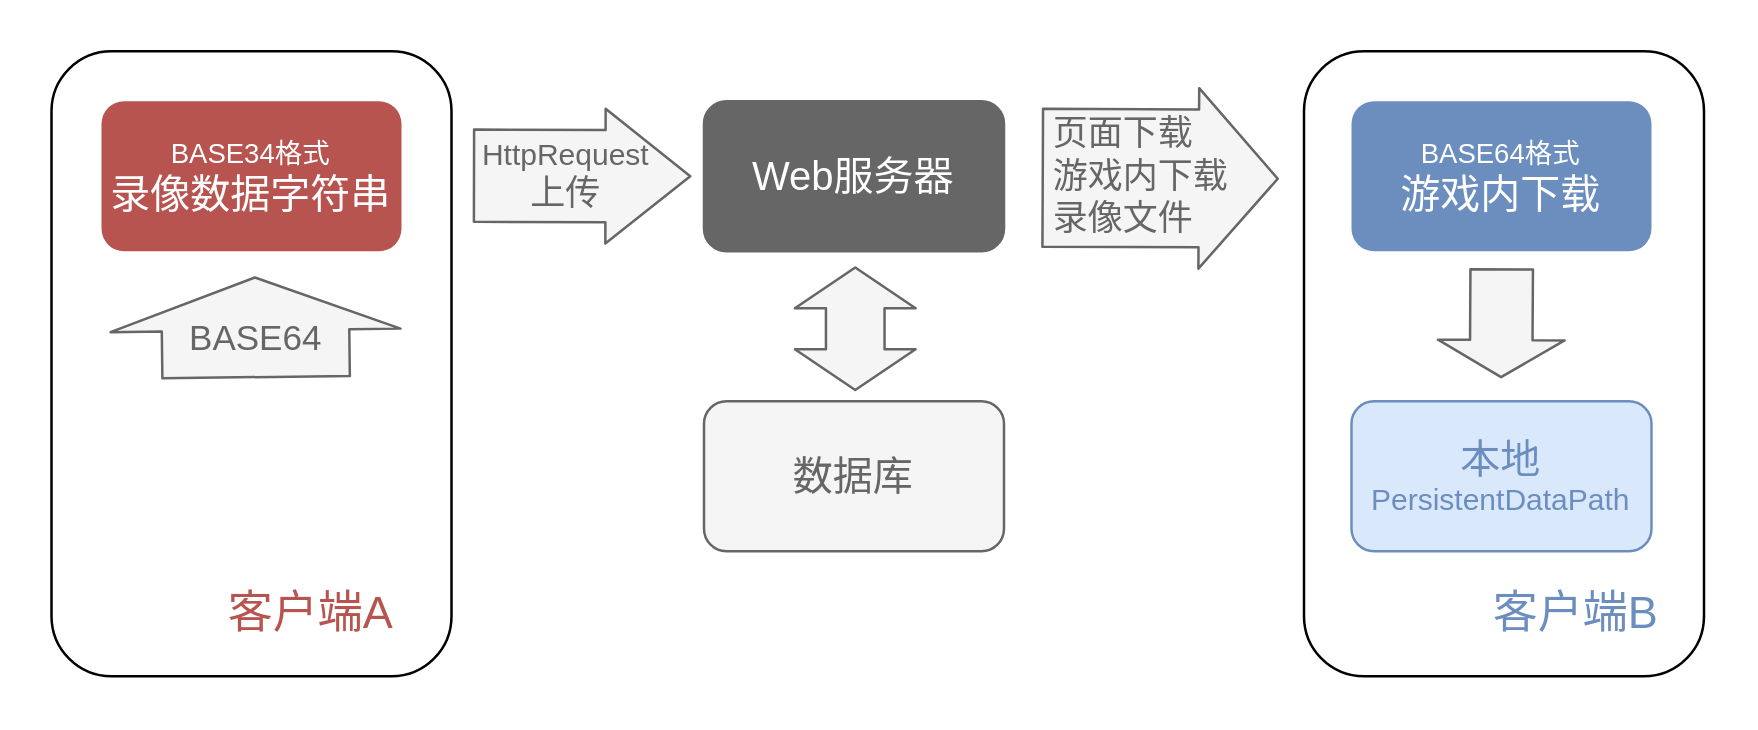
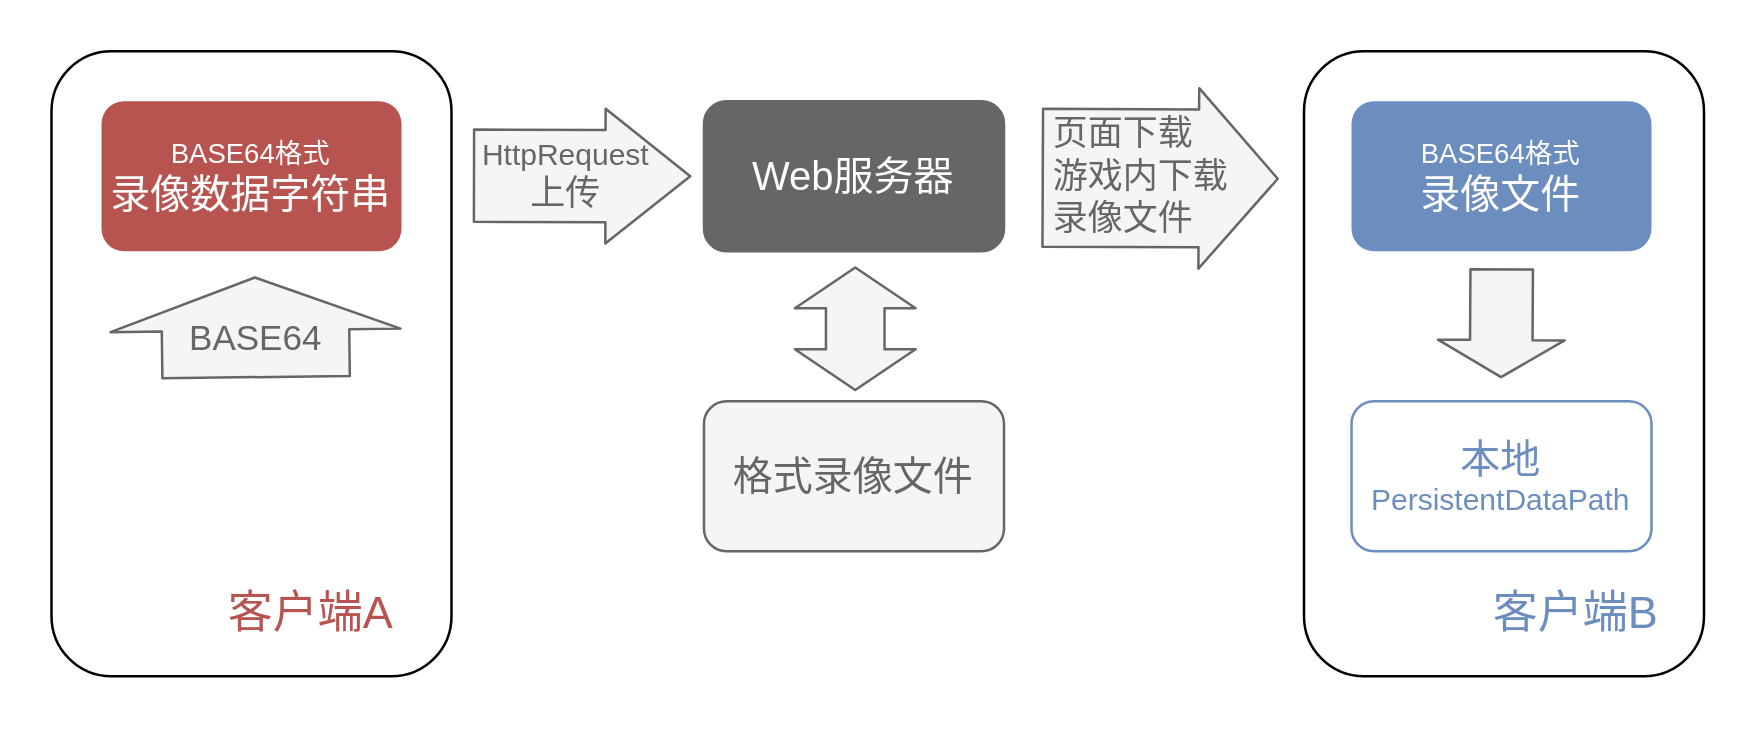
(251, 176) -> (251, 176)
(1501, 176) -> (1501, 176)
(854, 476) -> (854, 476)
(1501, 476) -> (1501, 476)
